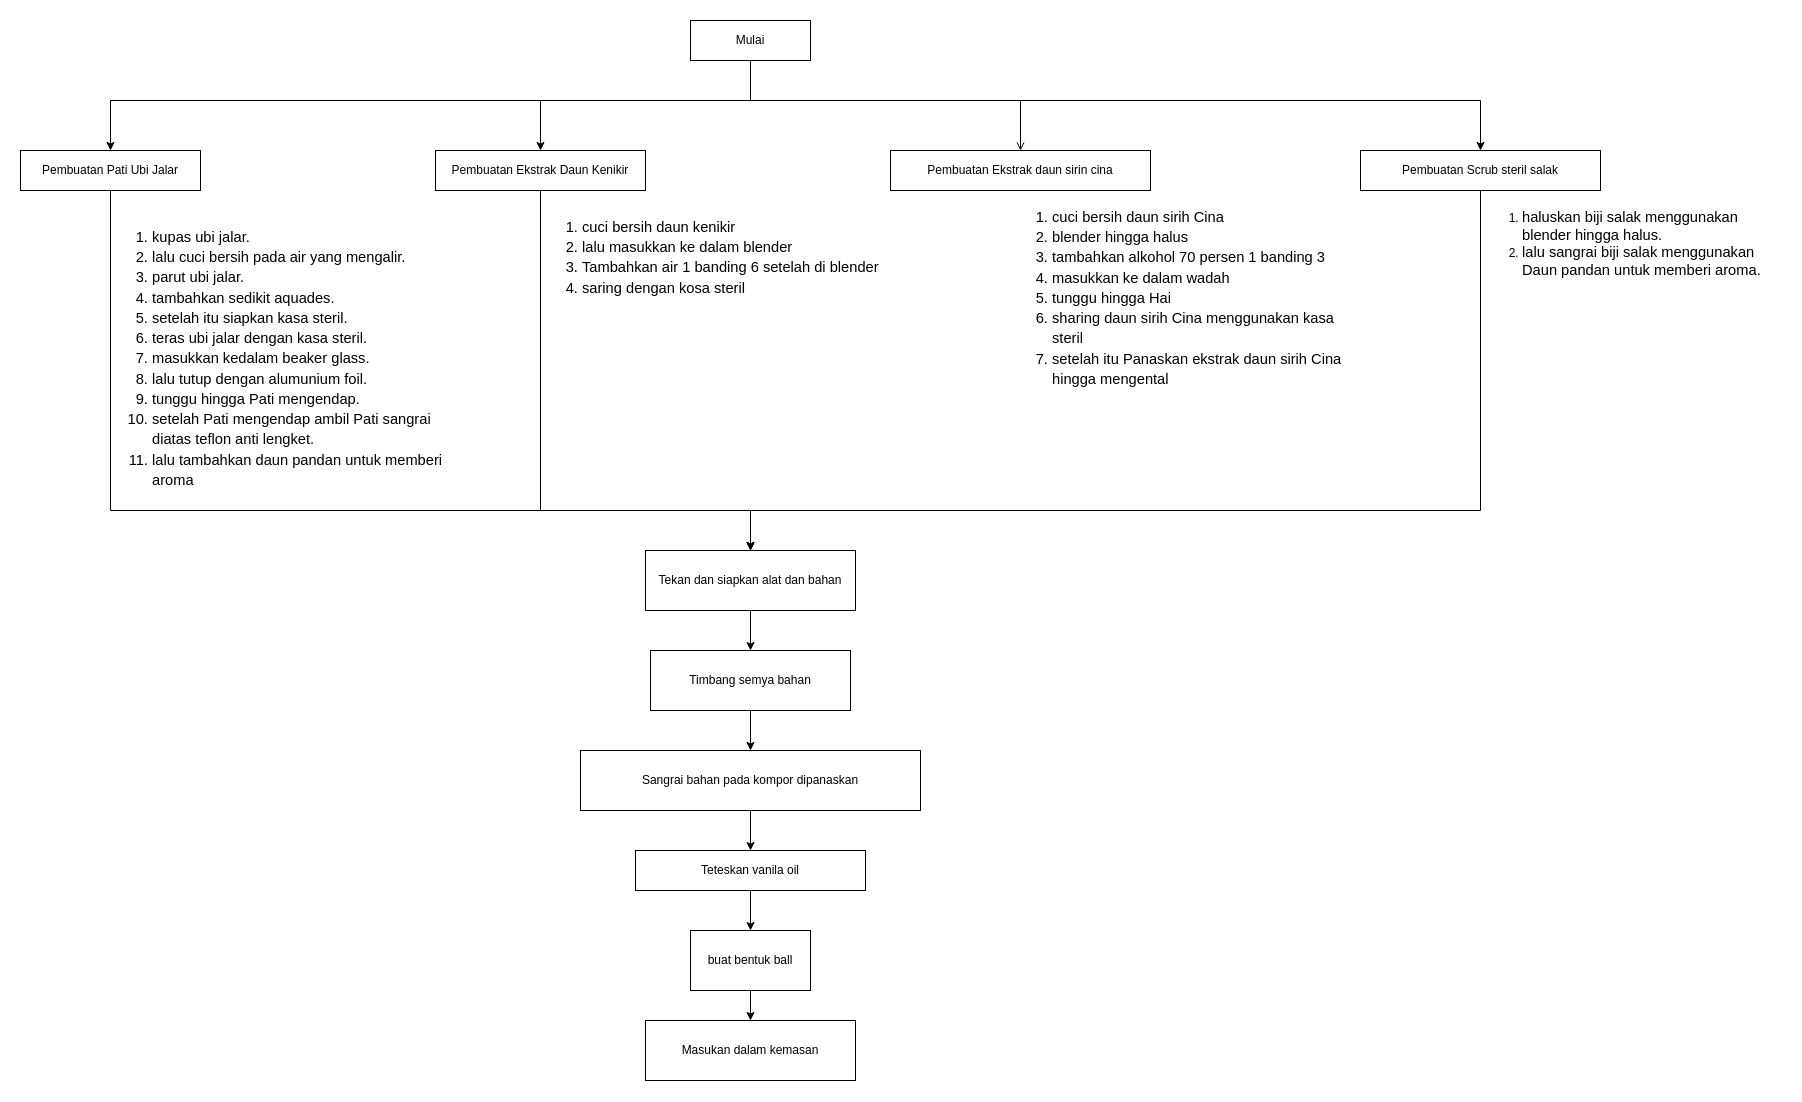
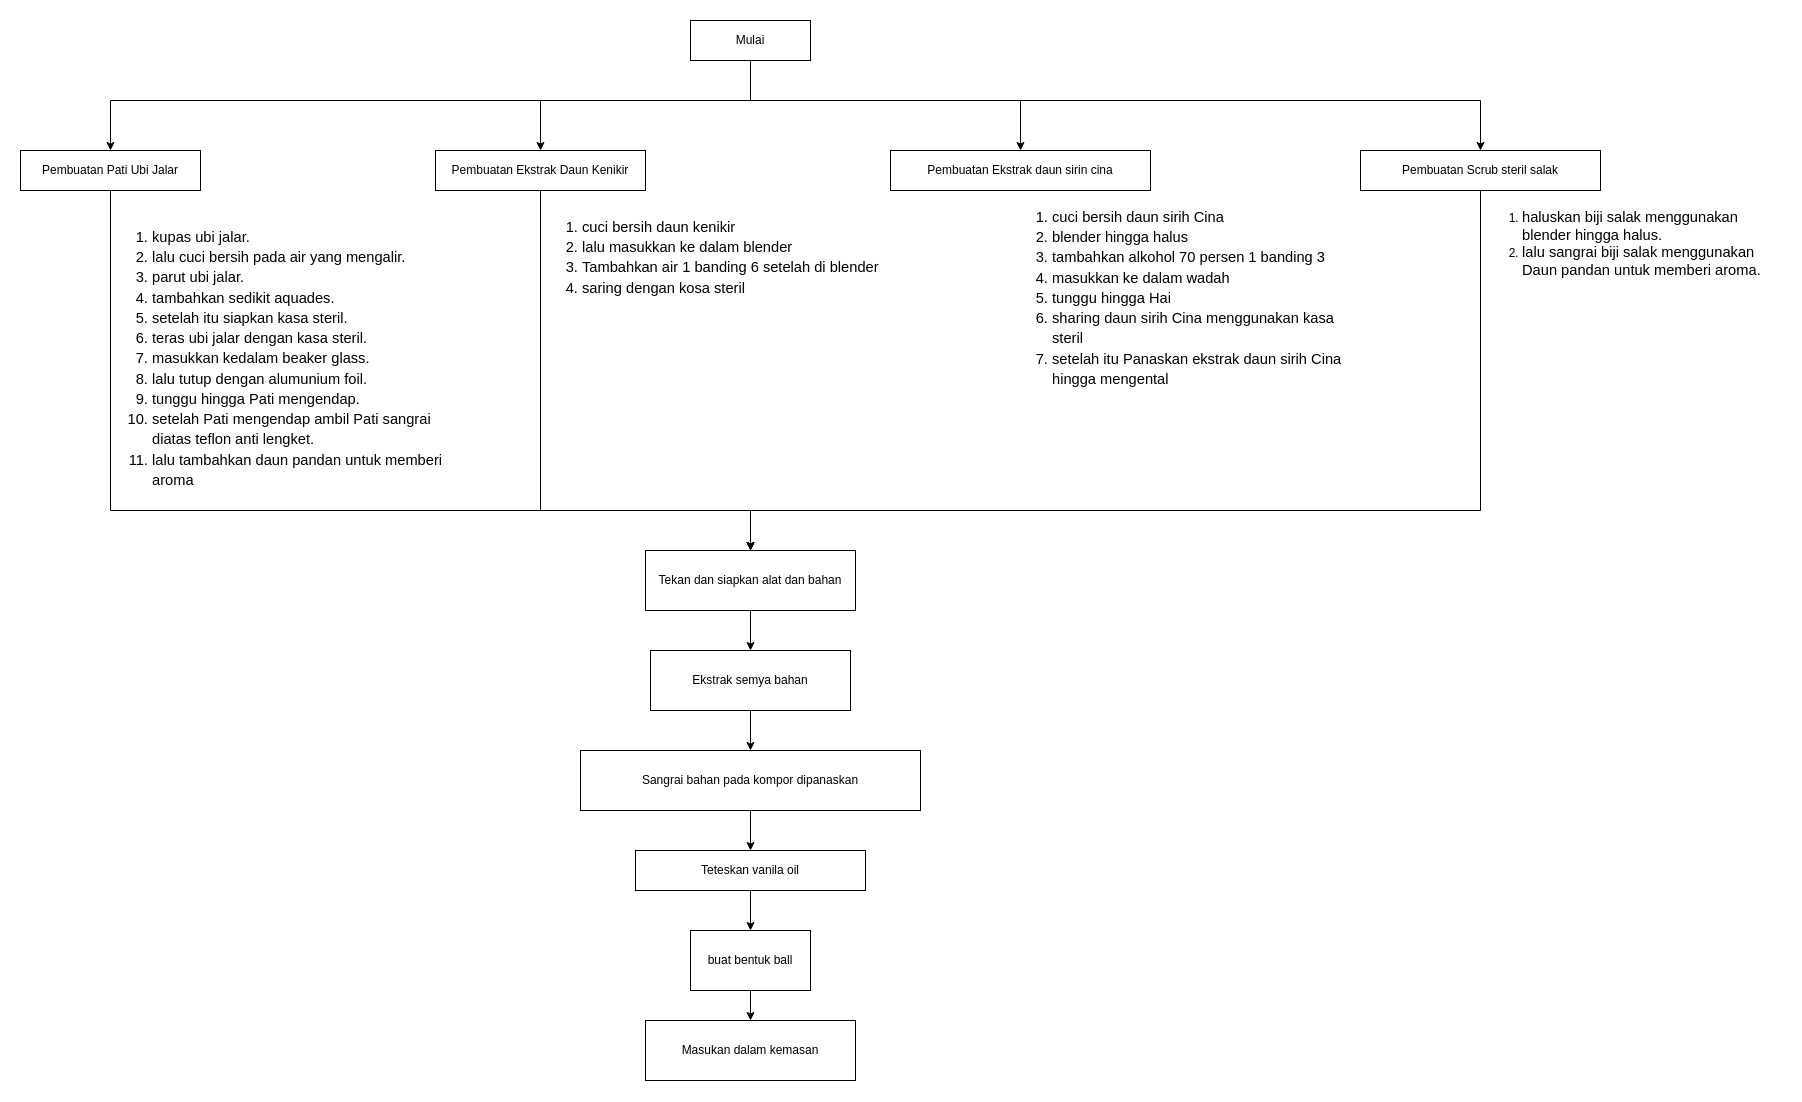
(1021, 144) -> (1021, 142)
(751, 681) -> (751, 681)
